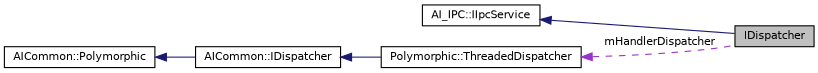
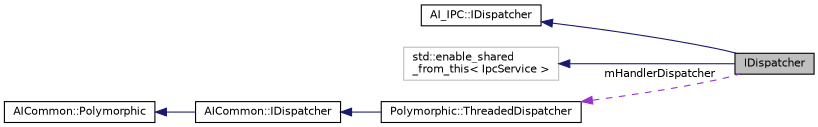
(481, 15) -> (481, 15)
none -> (481, 64)
